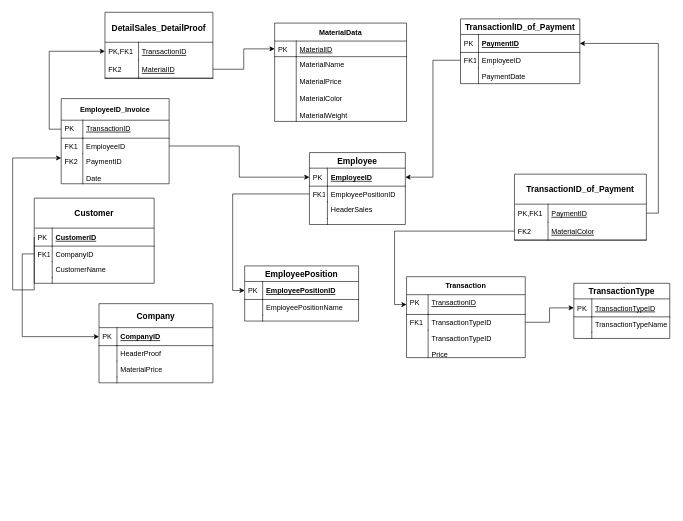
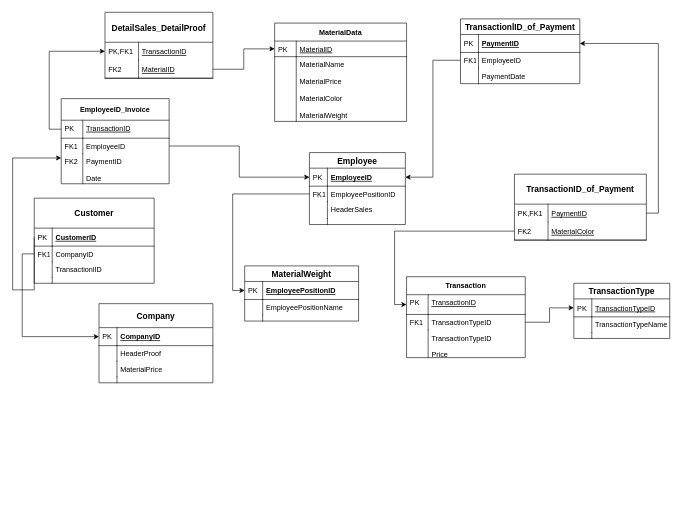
(79, 270) -> (82, 270)
(301, 274) -> (301, 274)
